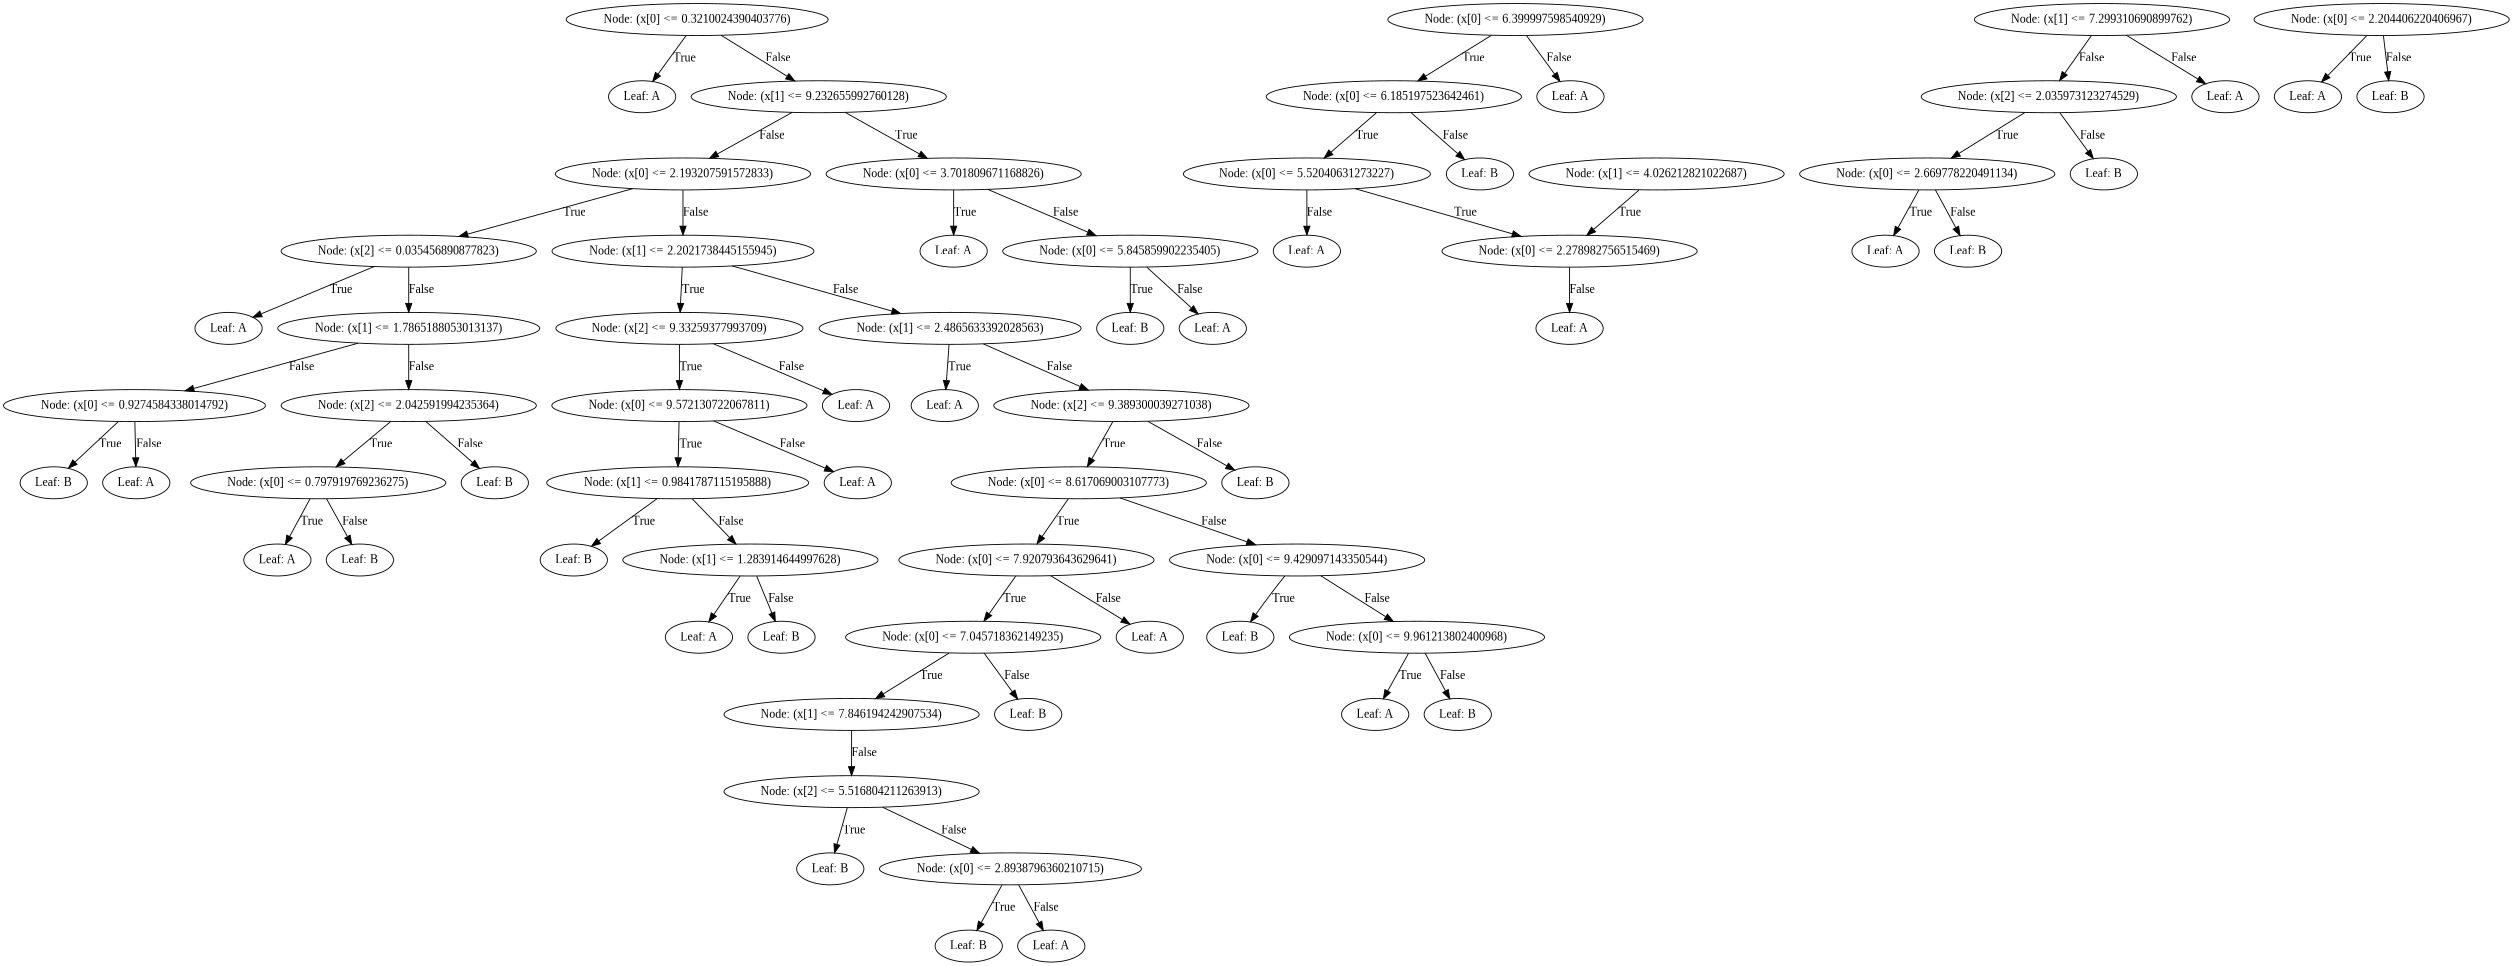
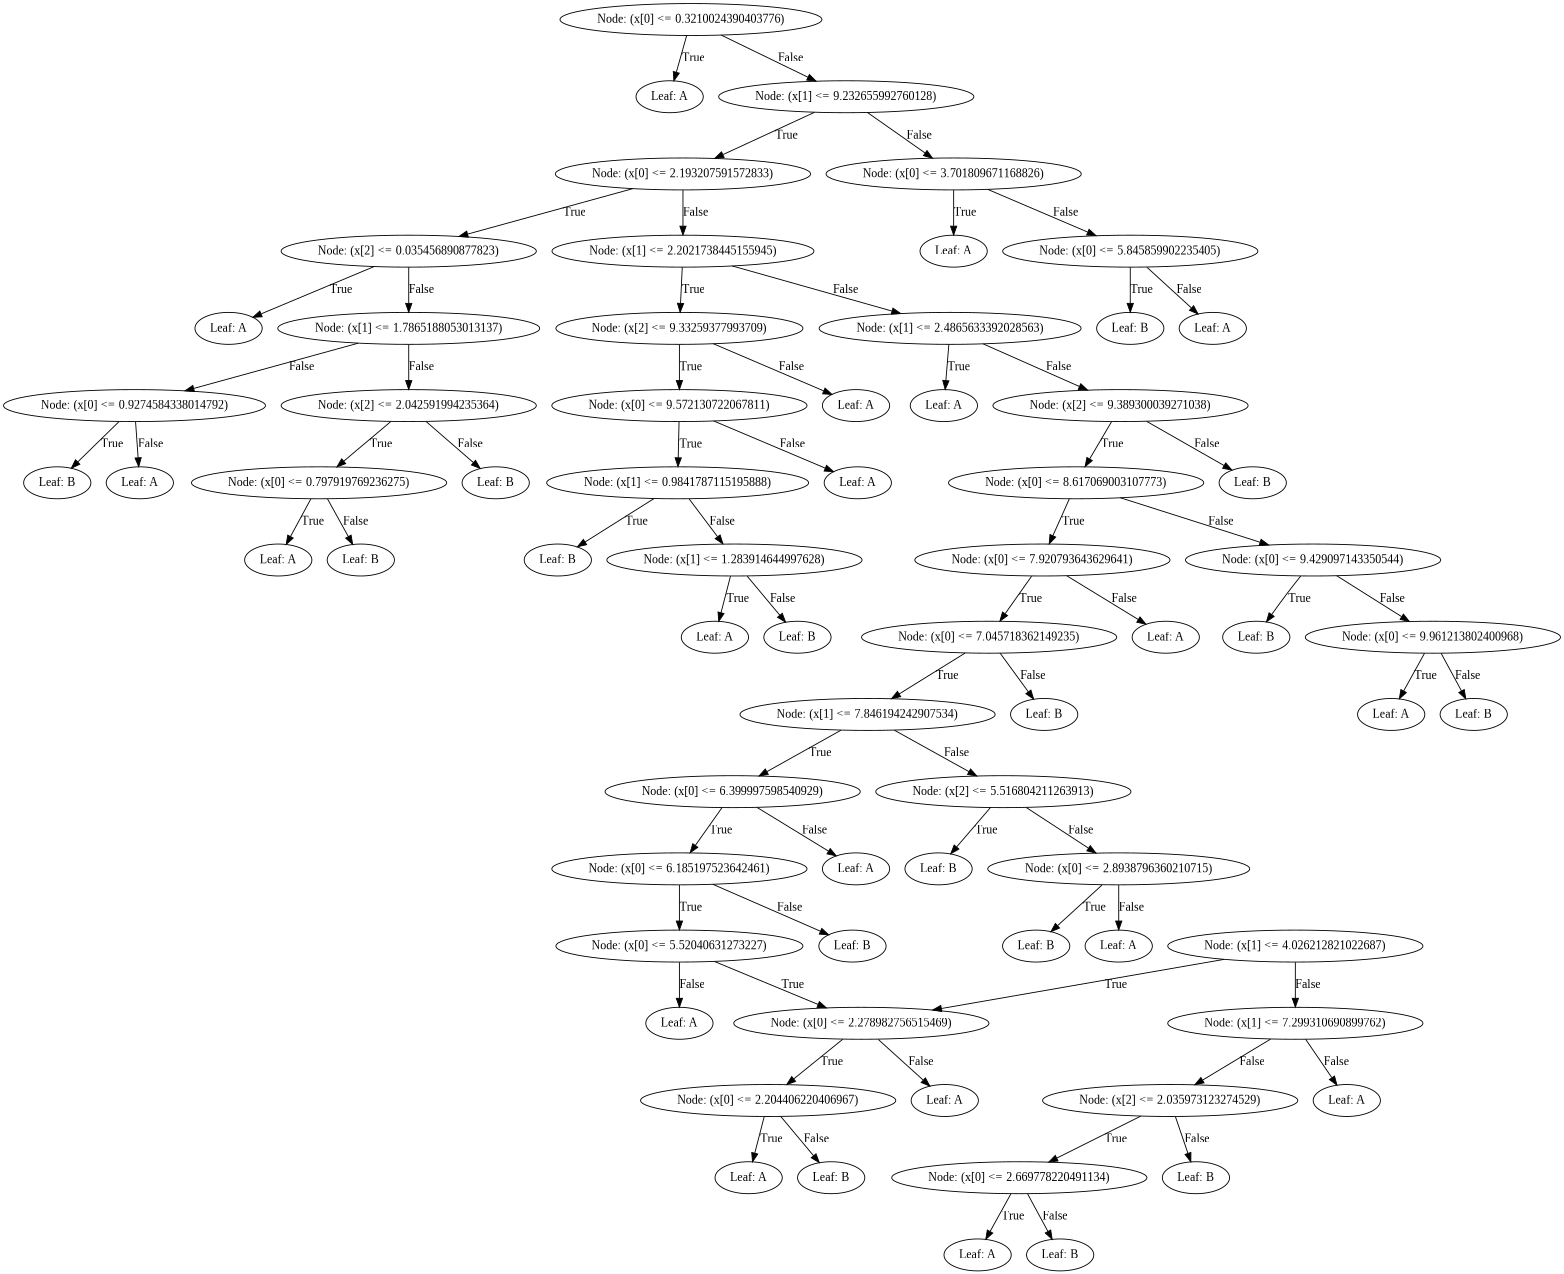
(772, 135) -> (787, 135)
(907, 135) -> (919, 135)
none -> (804, 751)
none -> (1295, 980)
none -> (818, 1059)
